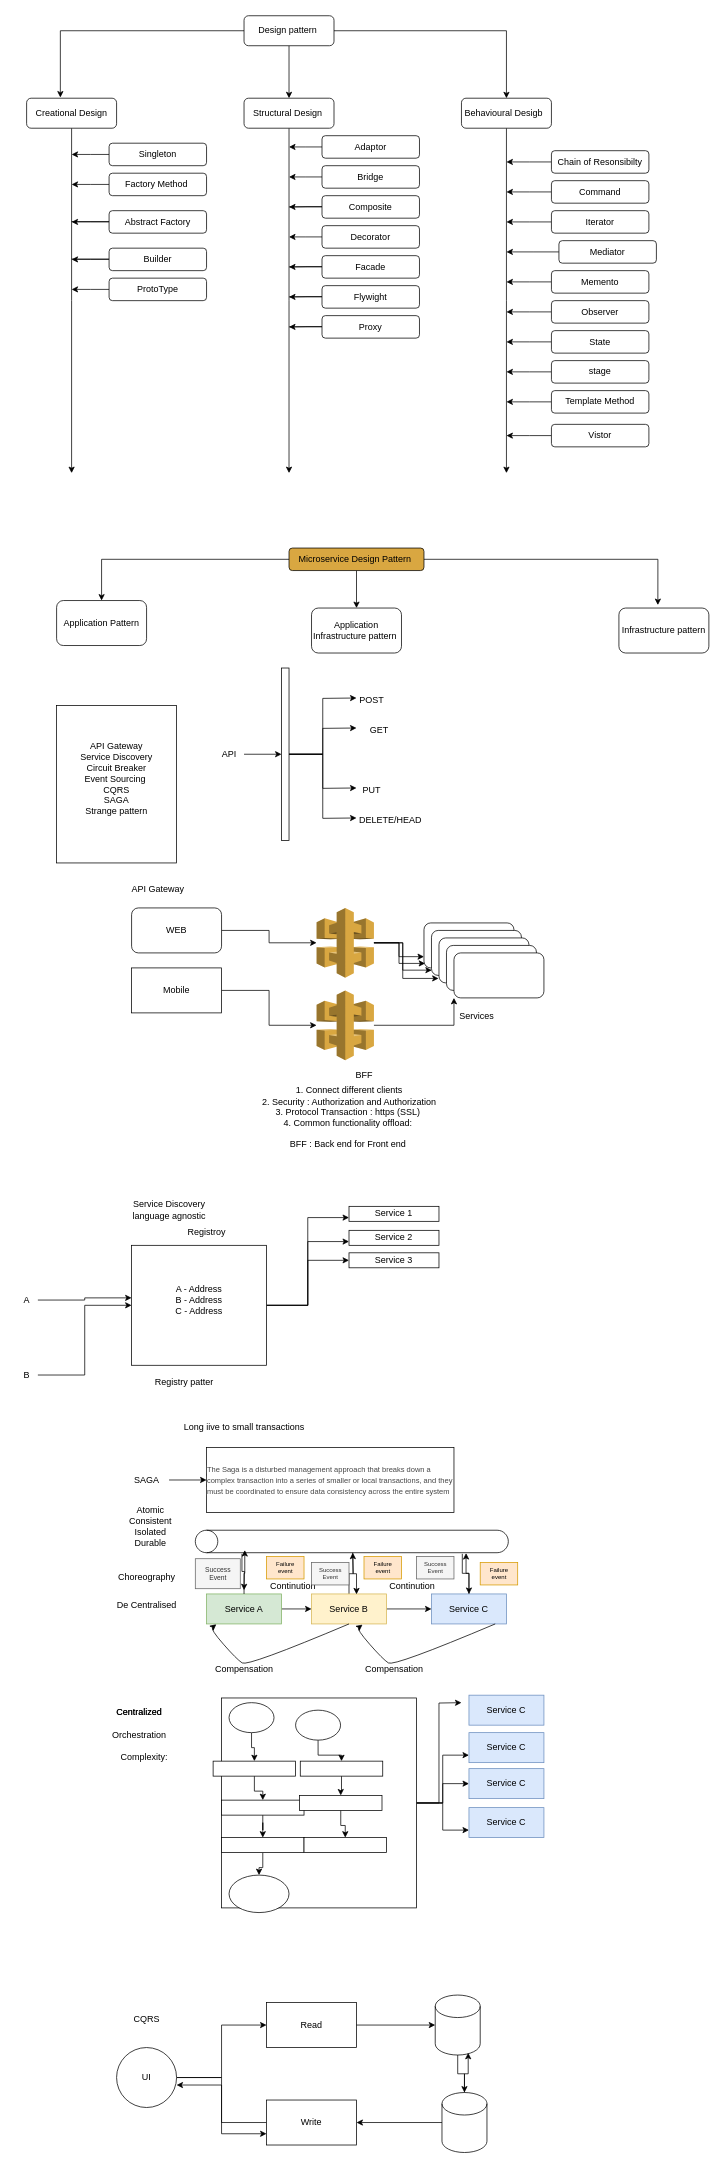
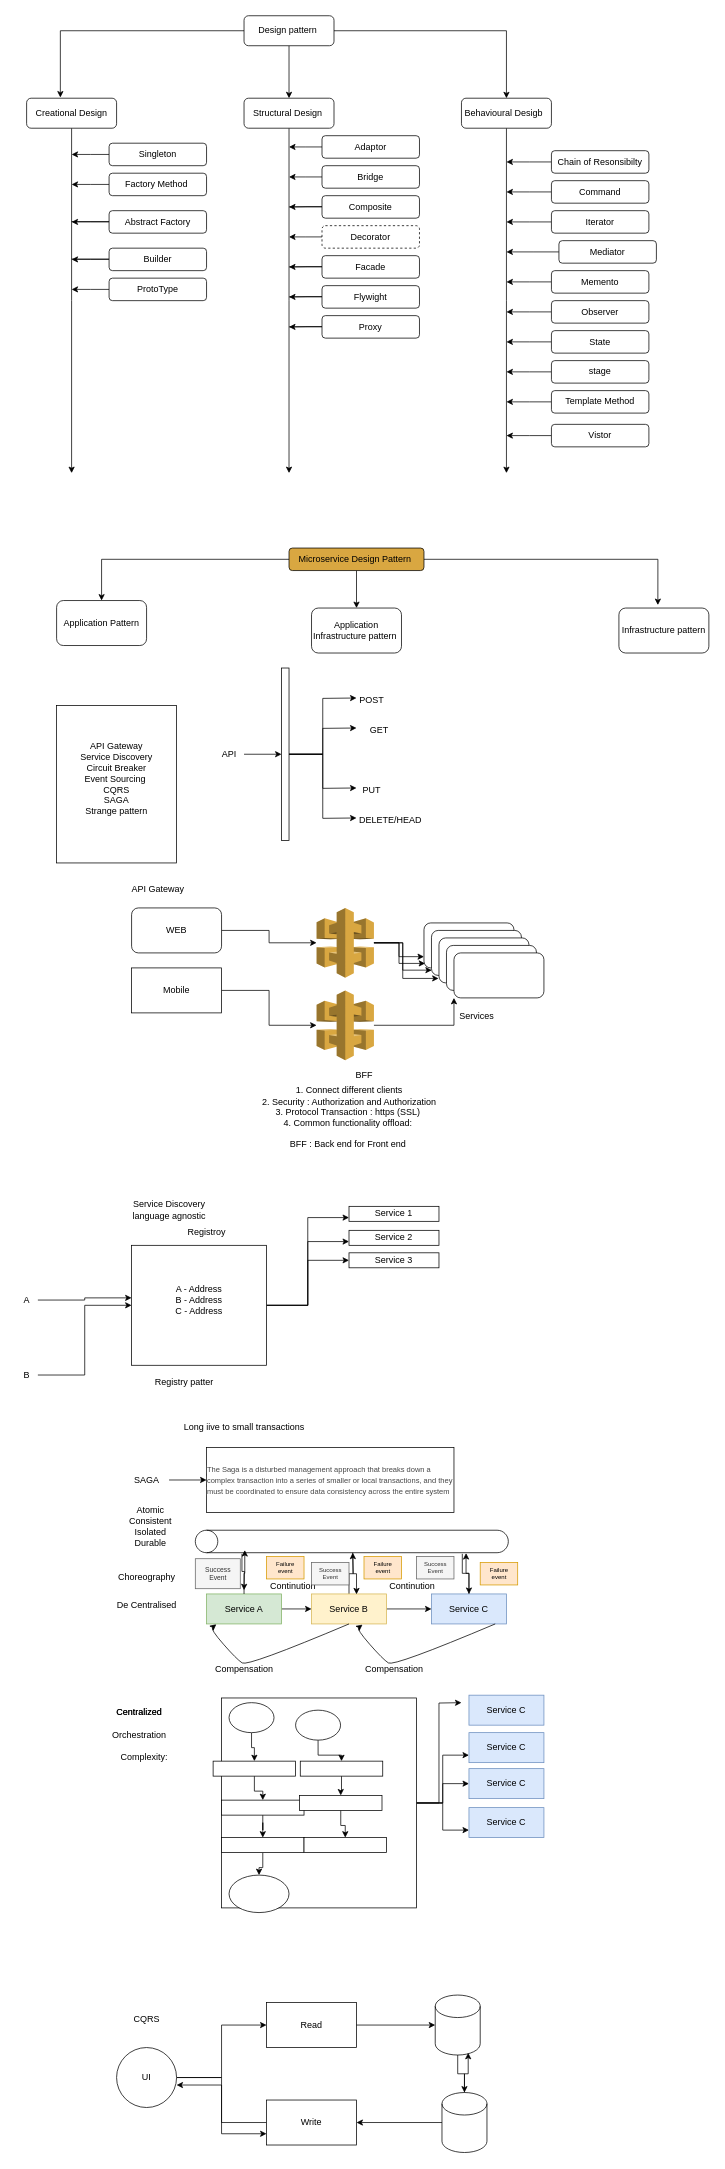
(371, 237) -> (371, 237)
